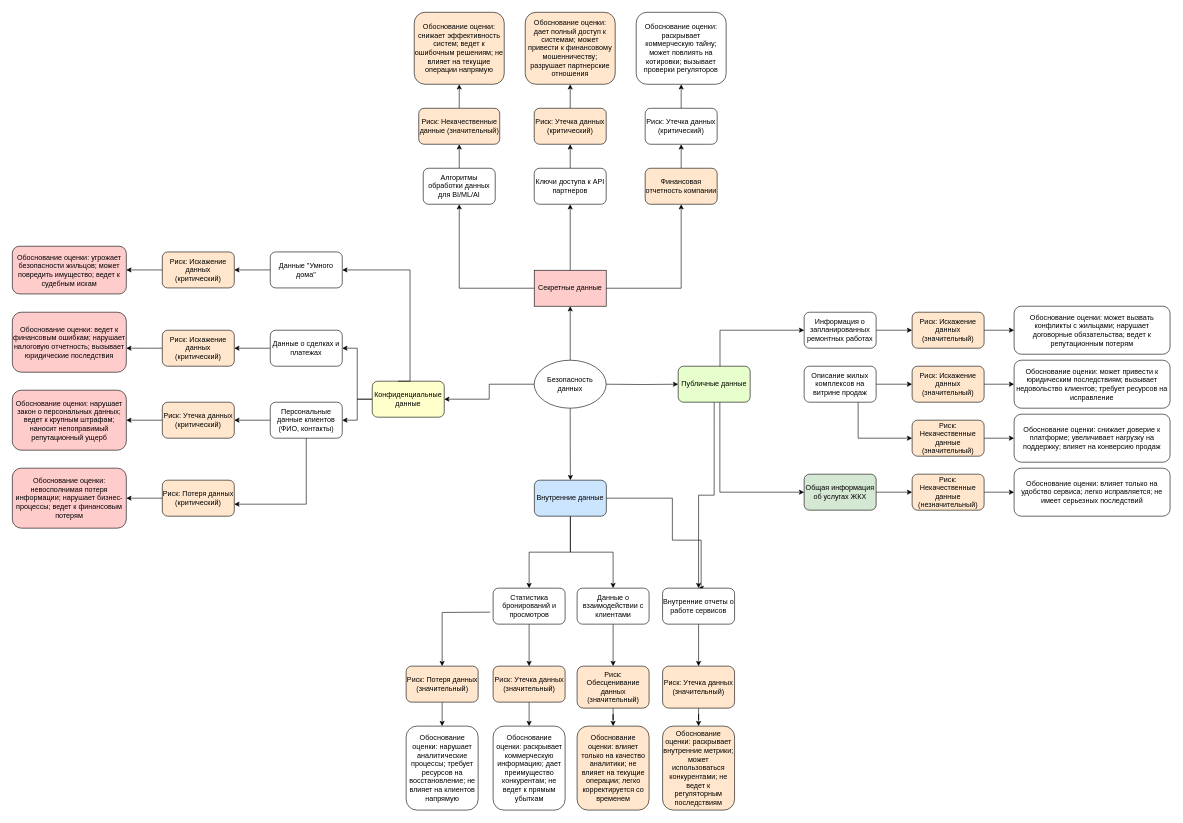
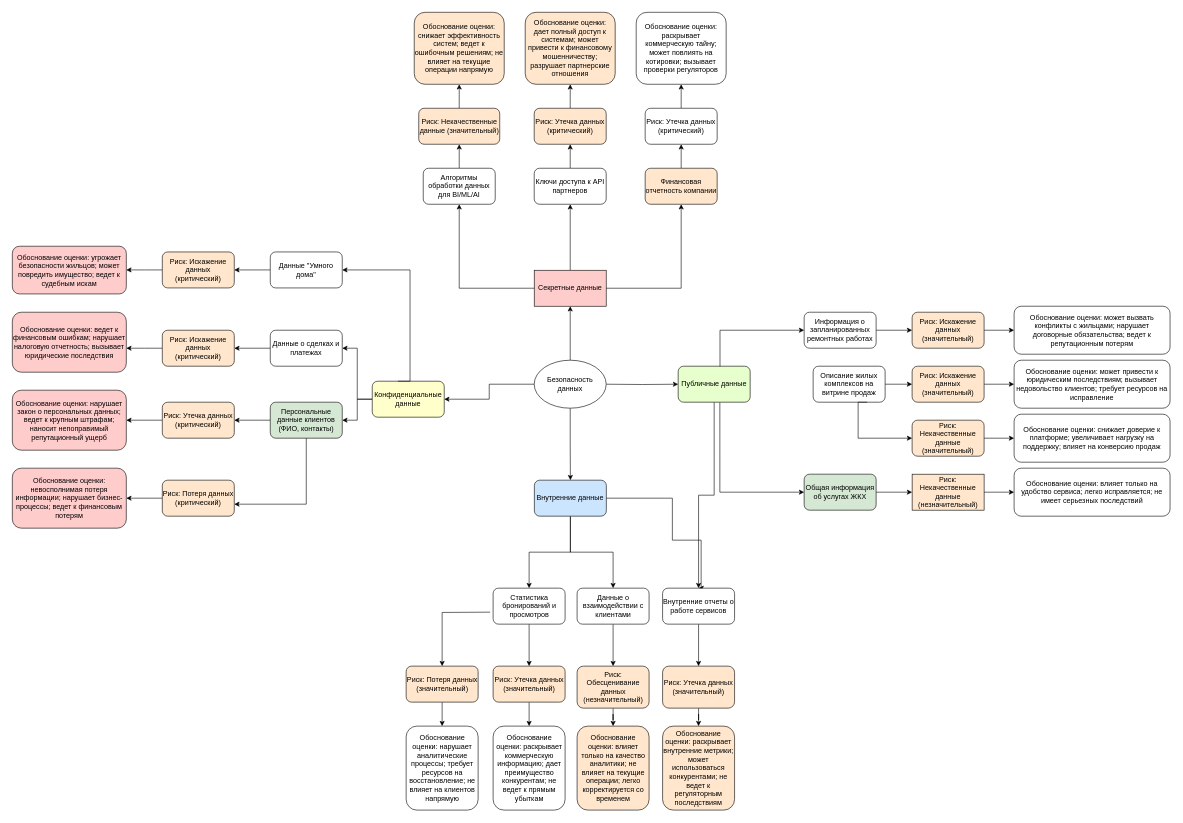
(840, 384) -> (849, 384)
(306, 420) -> (306, 420)
(948, 492) -> (948, 492)
(614, 687) -> (614, 687)
